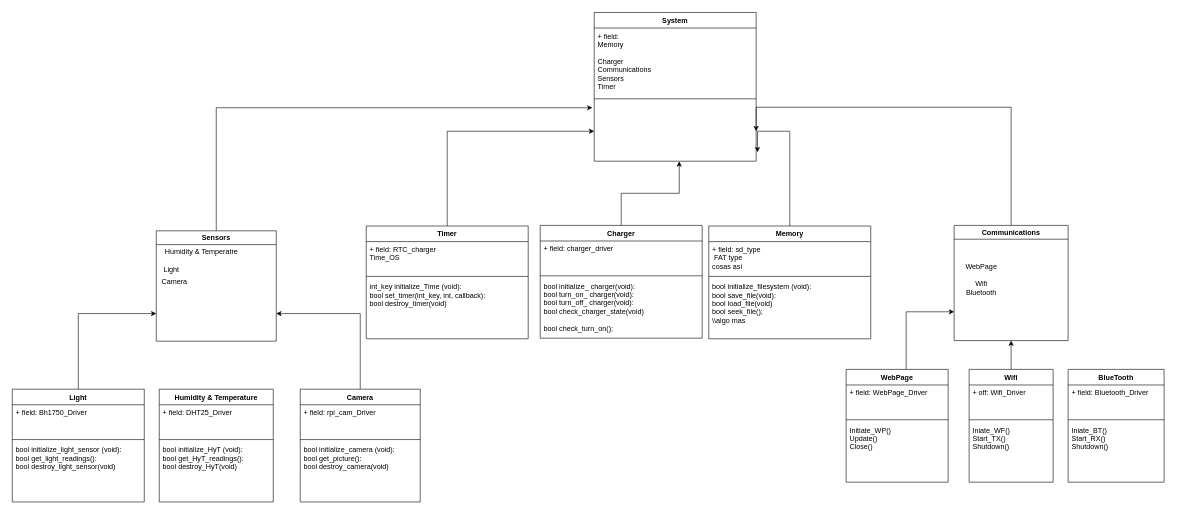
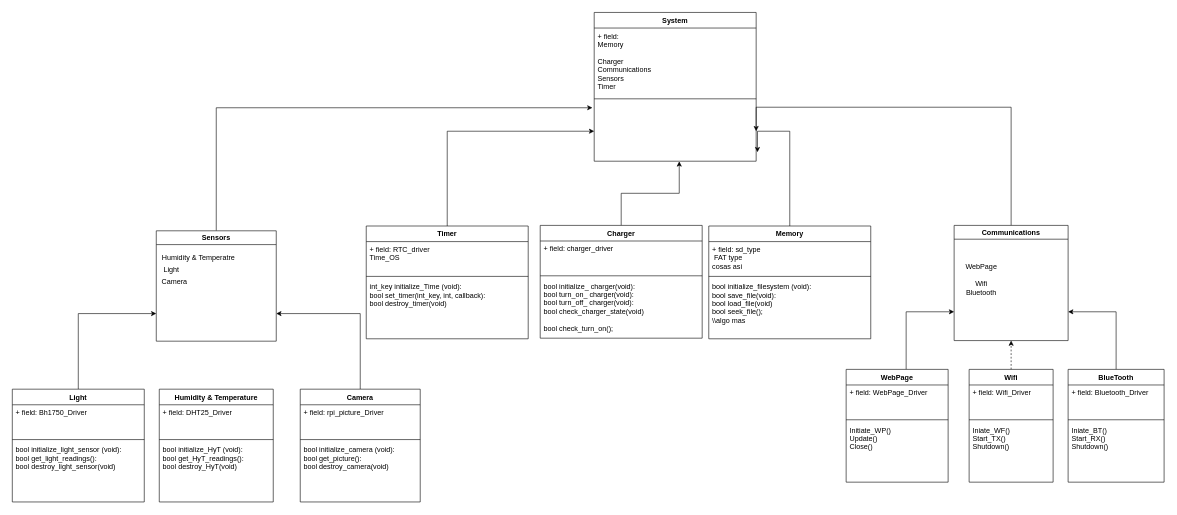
(405, 250) -> (402, 250)
(201, 252) -> (198, 258)
none -> (1073, 312)
(1011, 357) -> (1011, 357)
(1003, 393) -> (1005, 393)
(343, 413) -> (351, 413)
